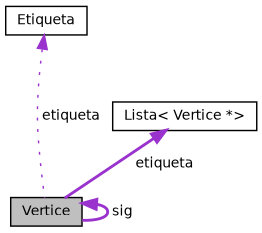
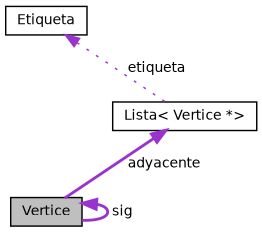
(38, 124) -> (122, 73)
(163, 164) -> (163, 164)
